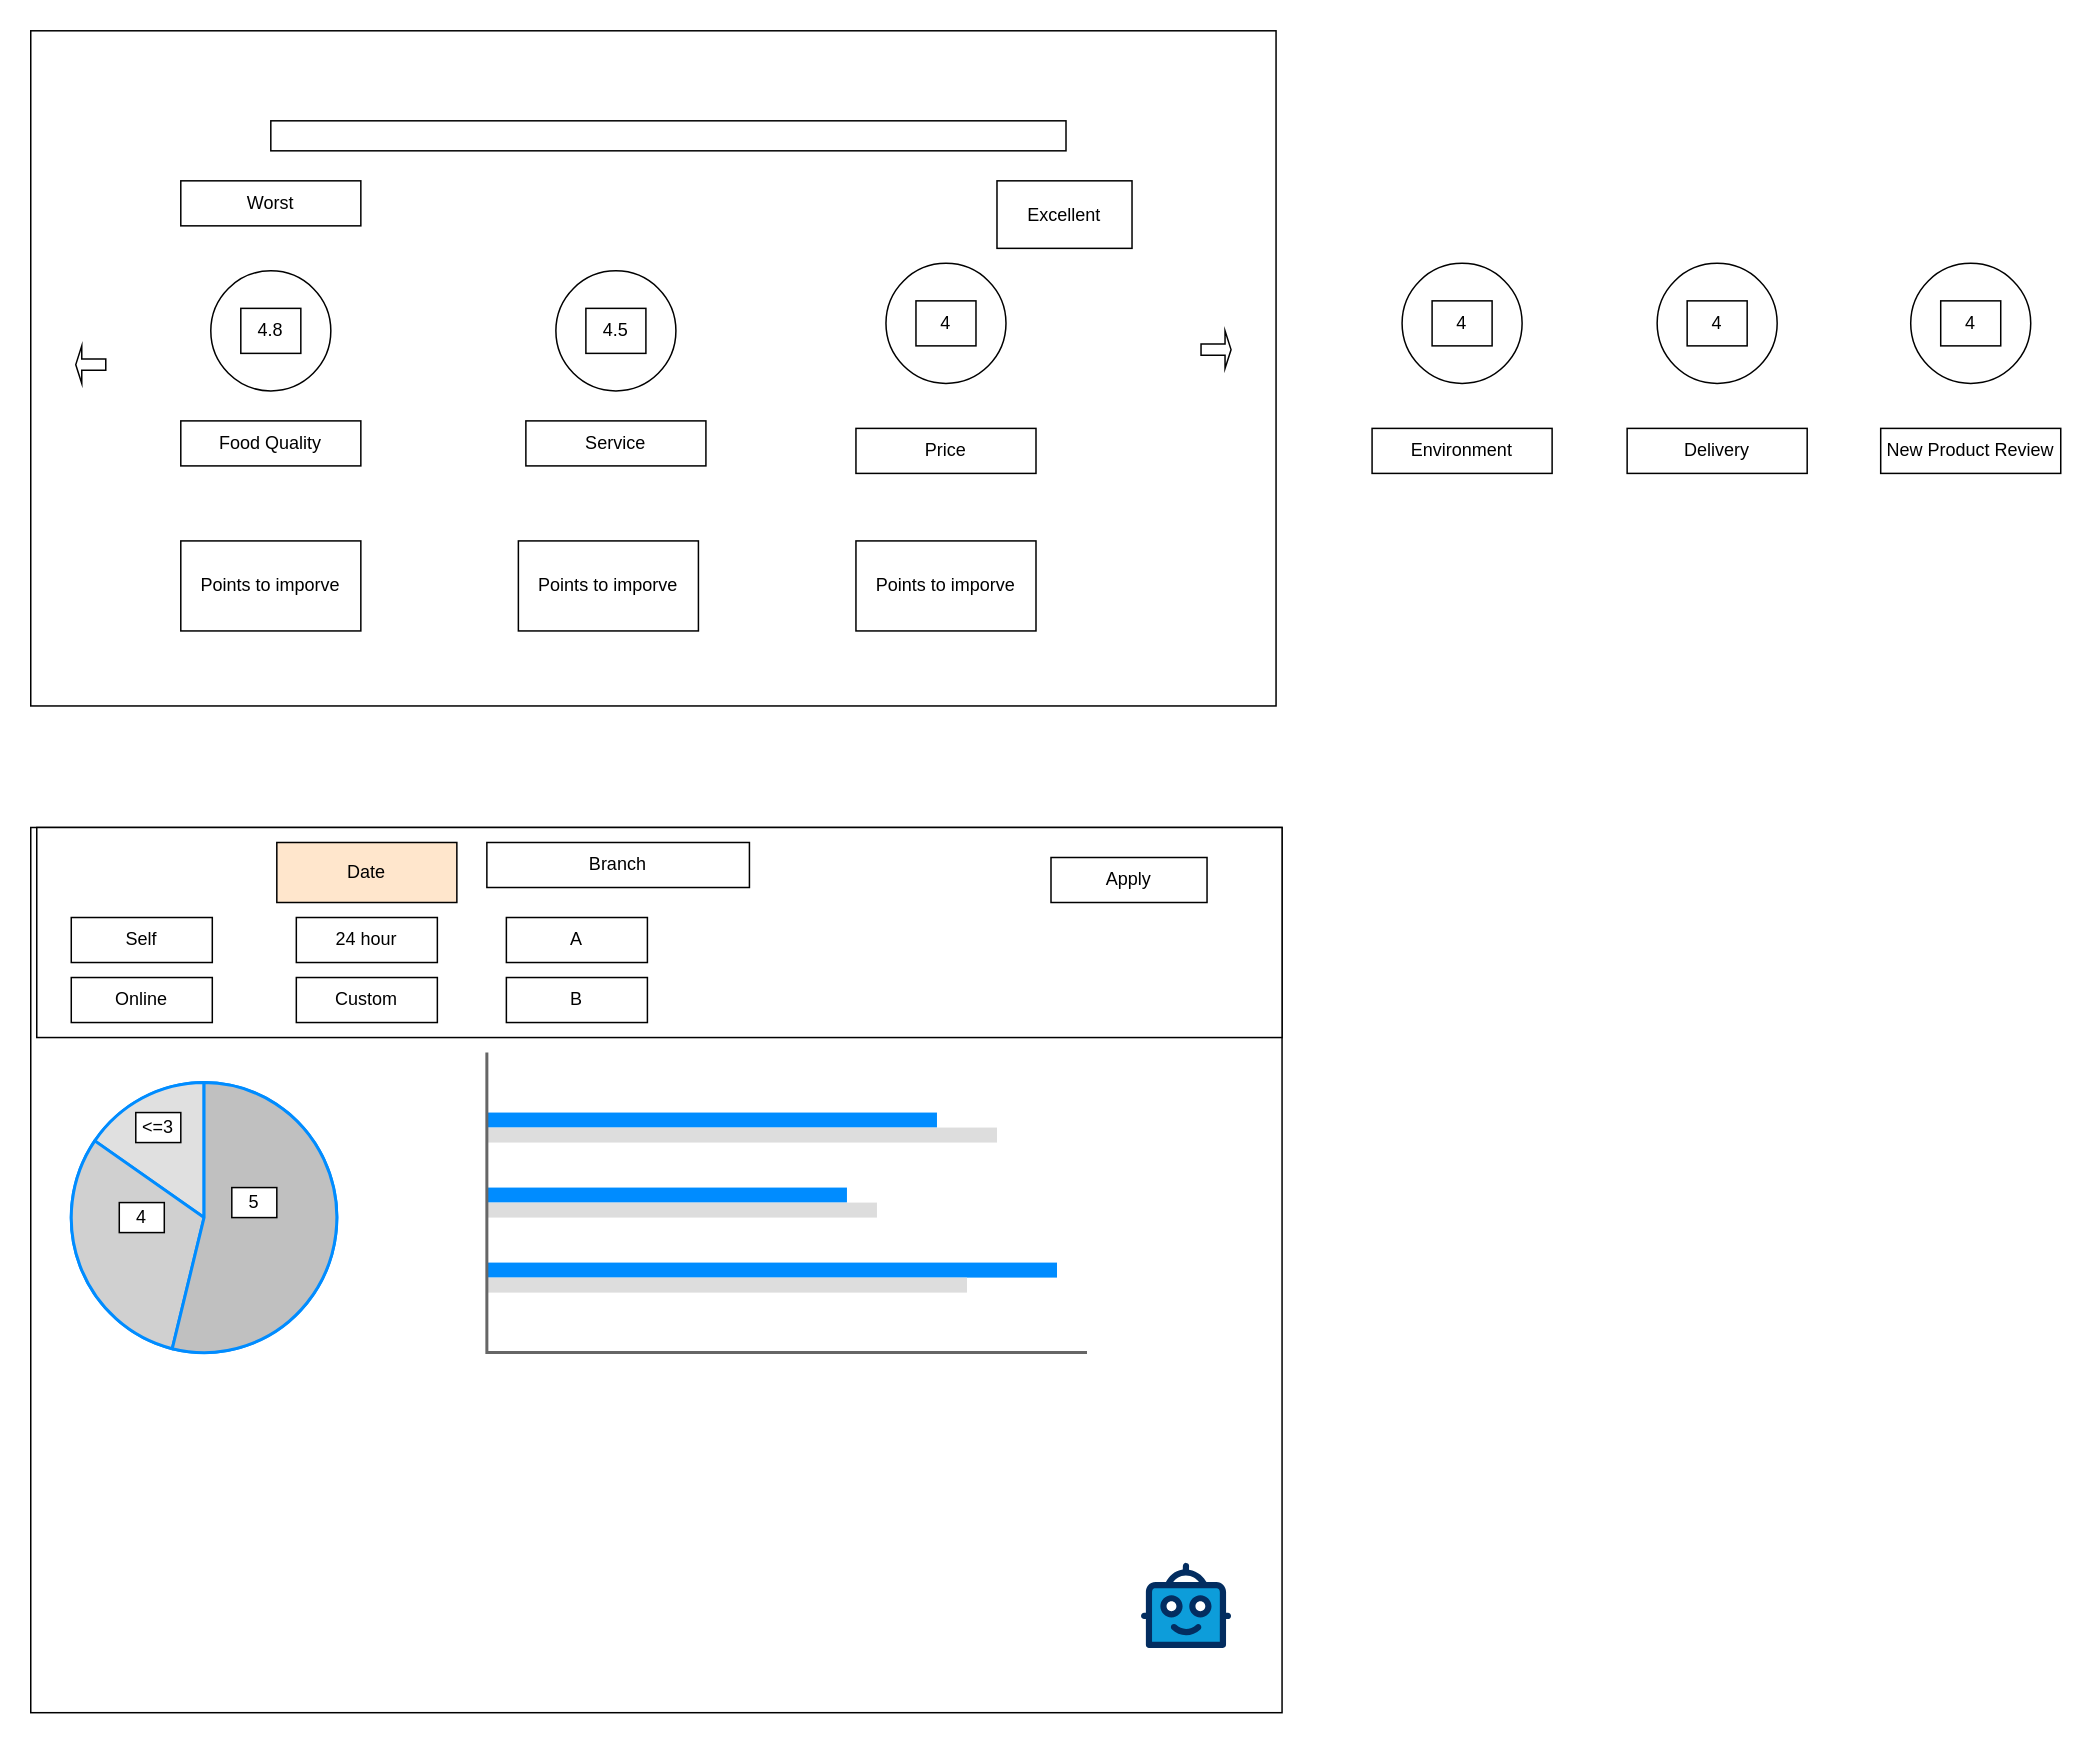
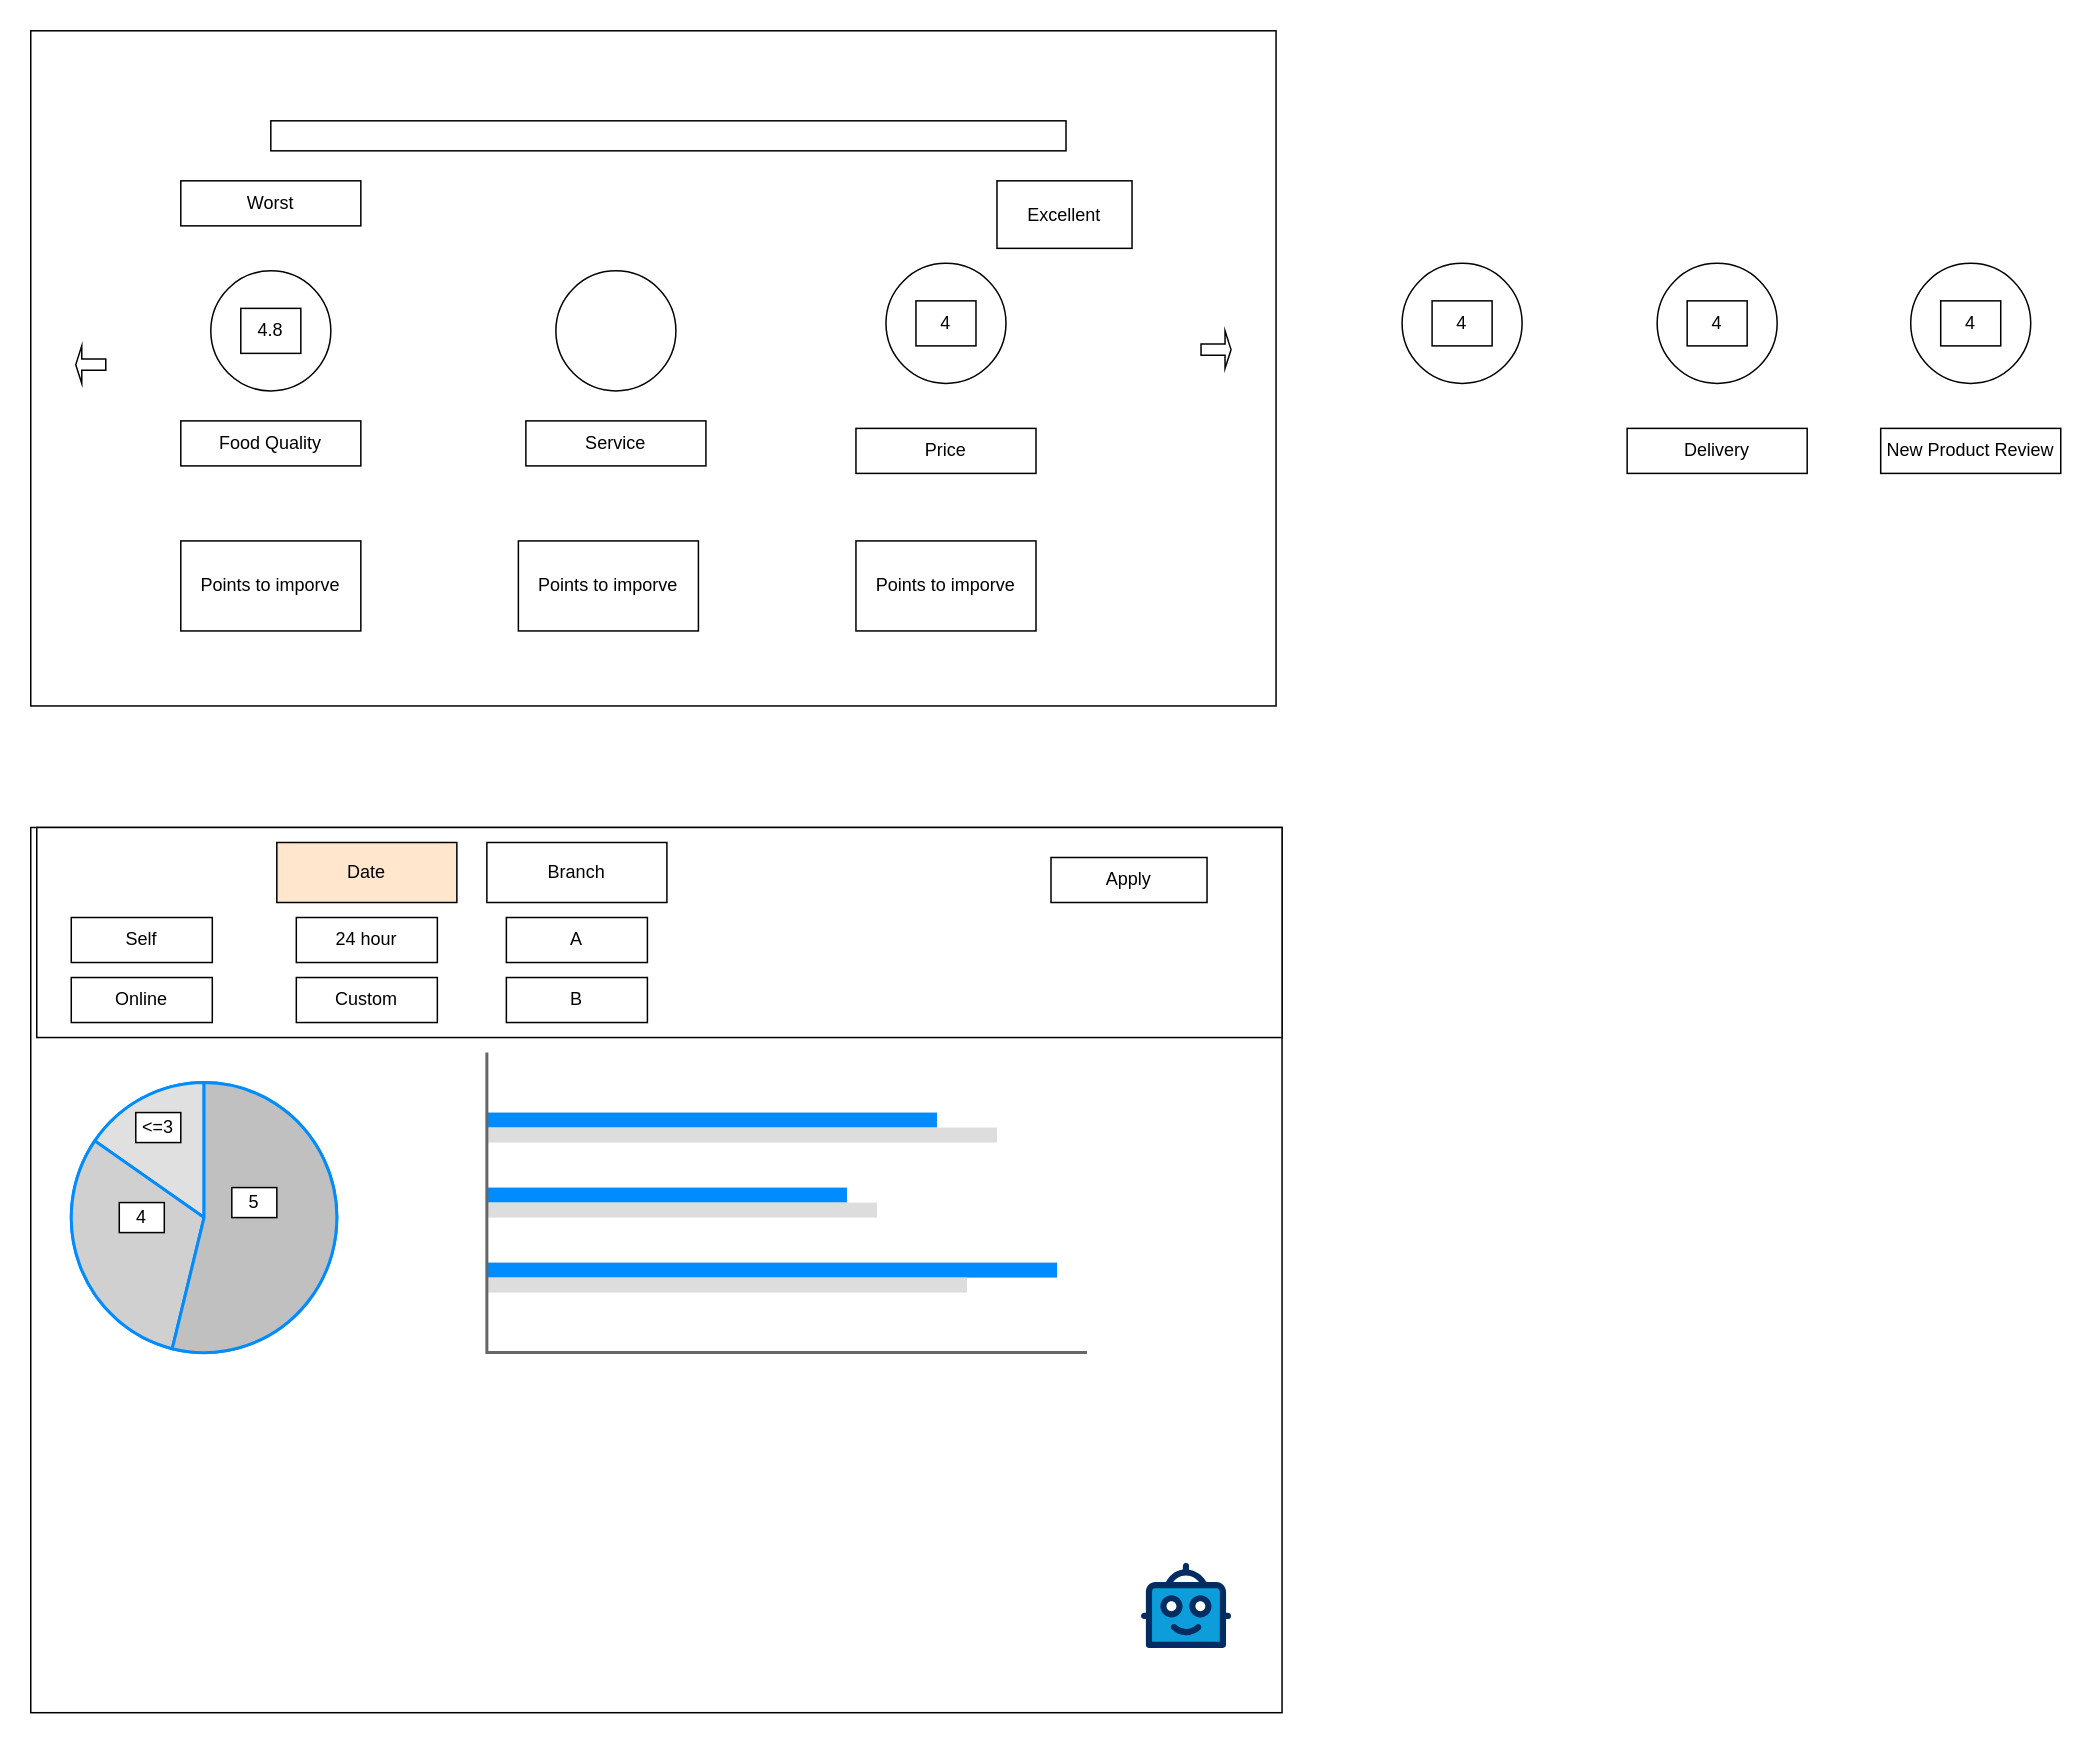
(616, 331) -> none
(1462, 451) -> none
(618, 865) -> (577, 872)
